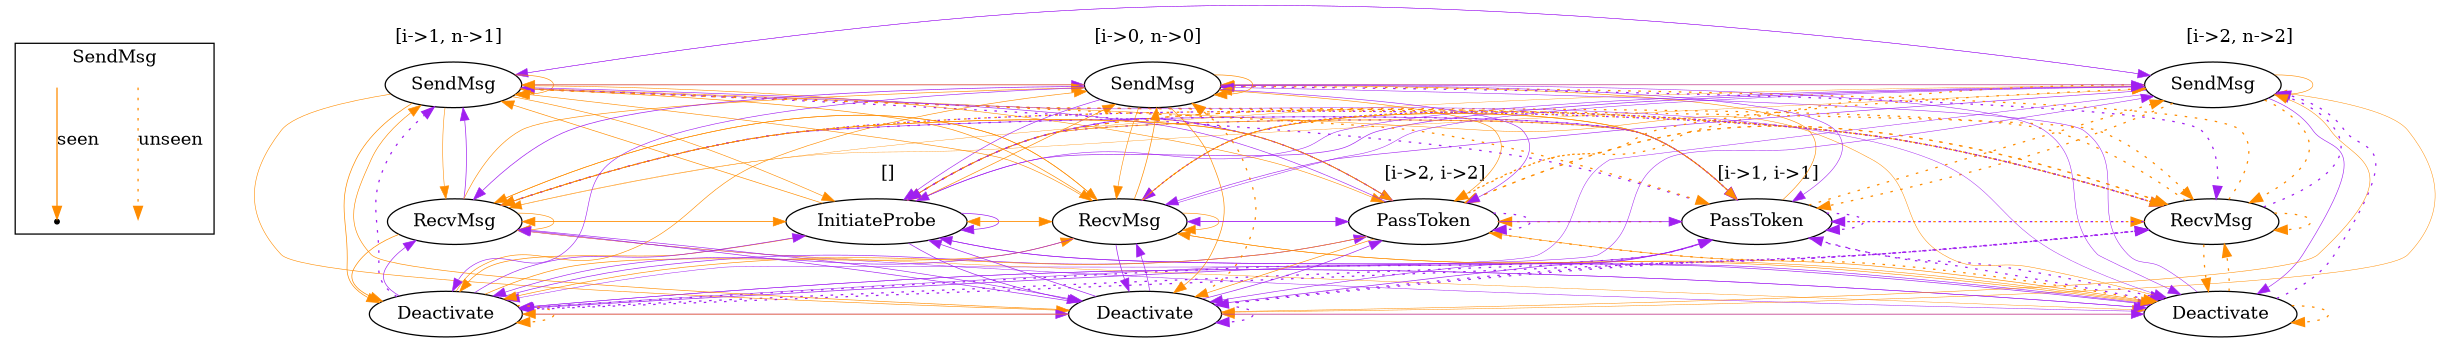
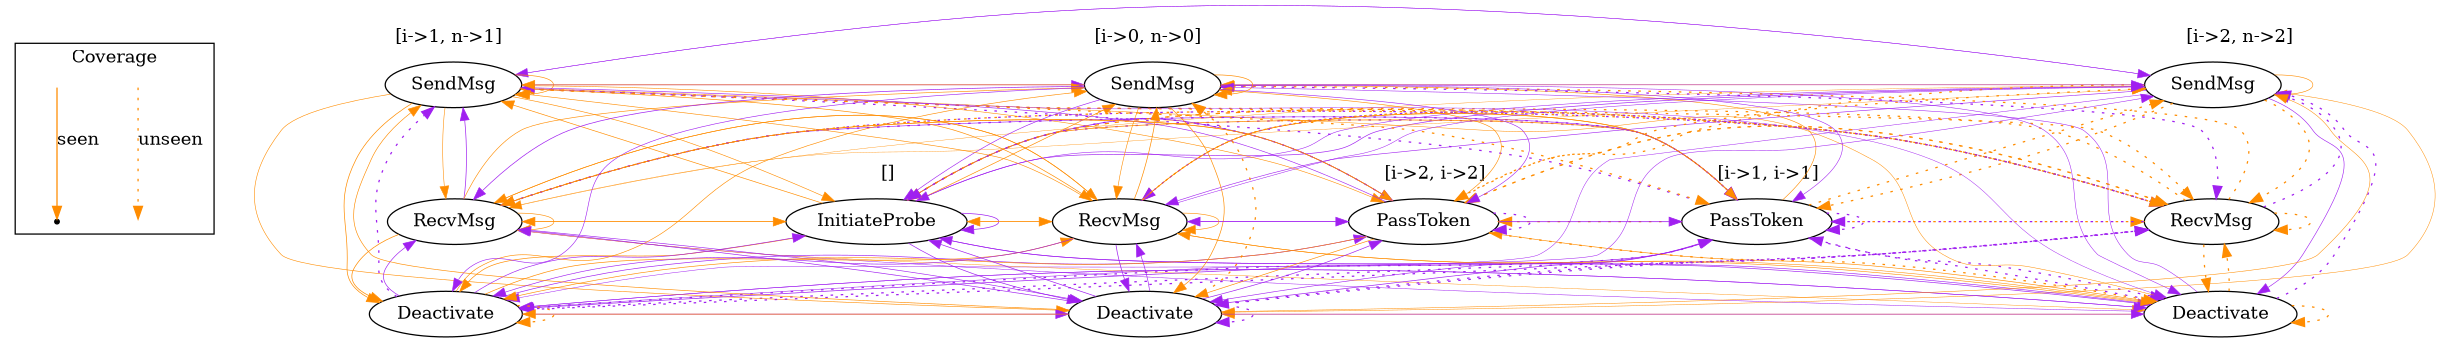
(115, 58) -> (115, 58)
